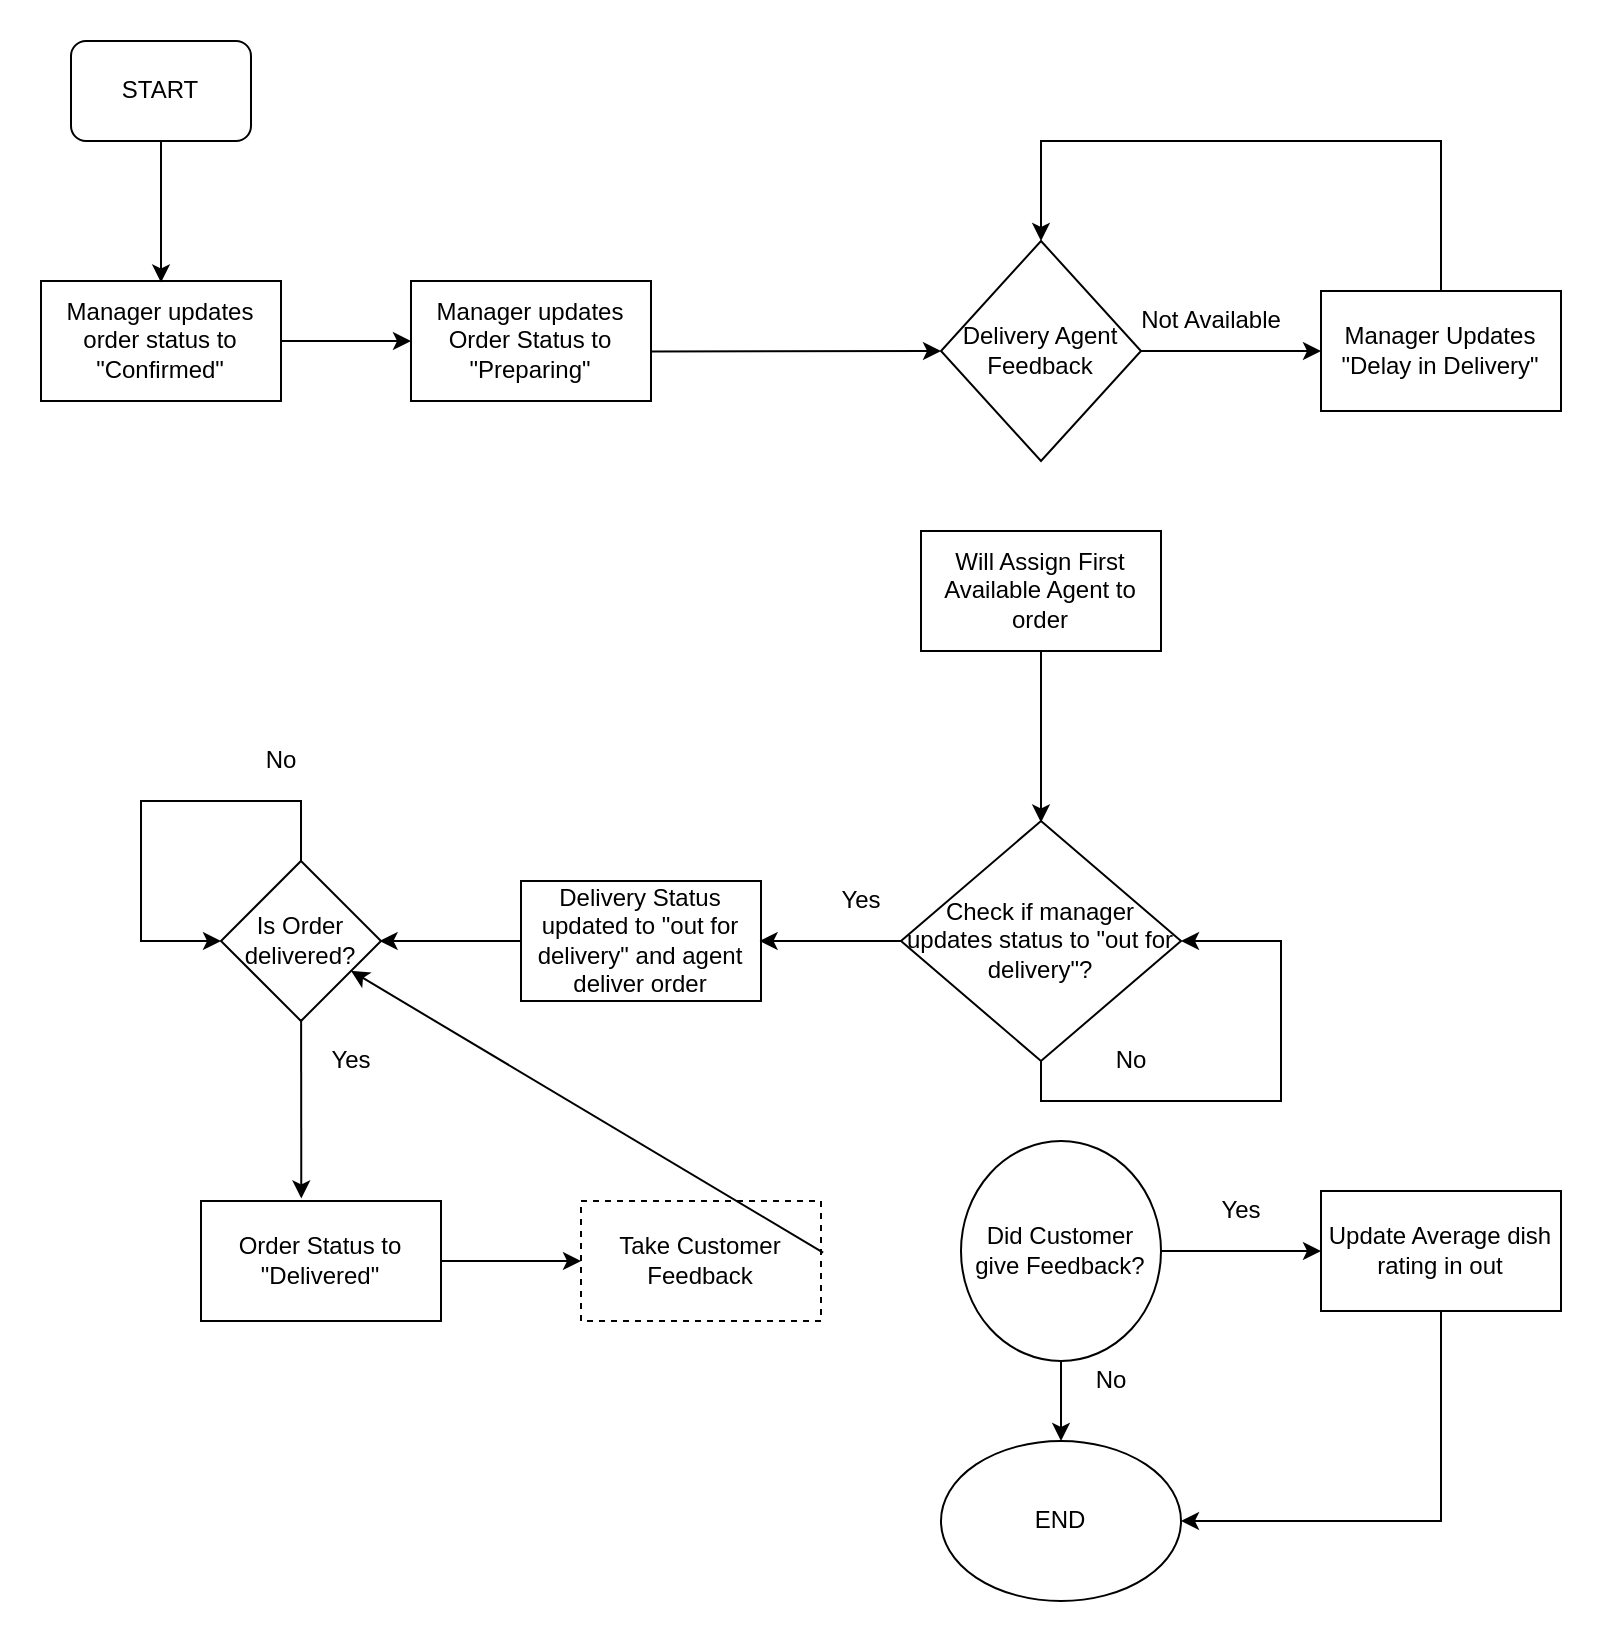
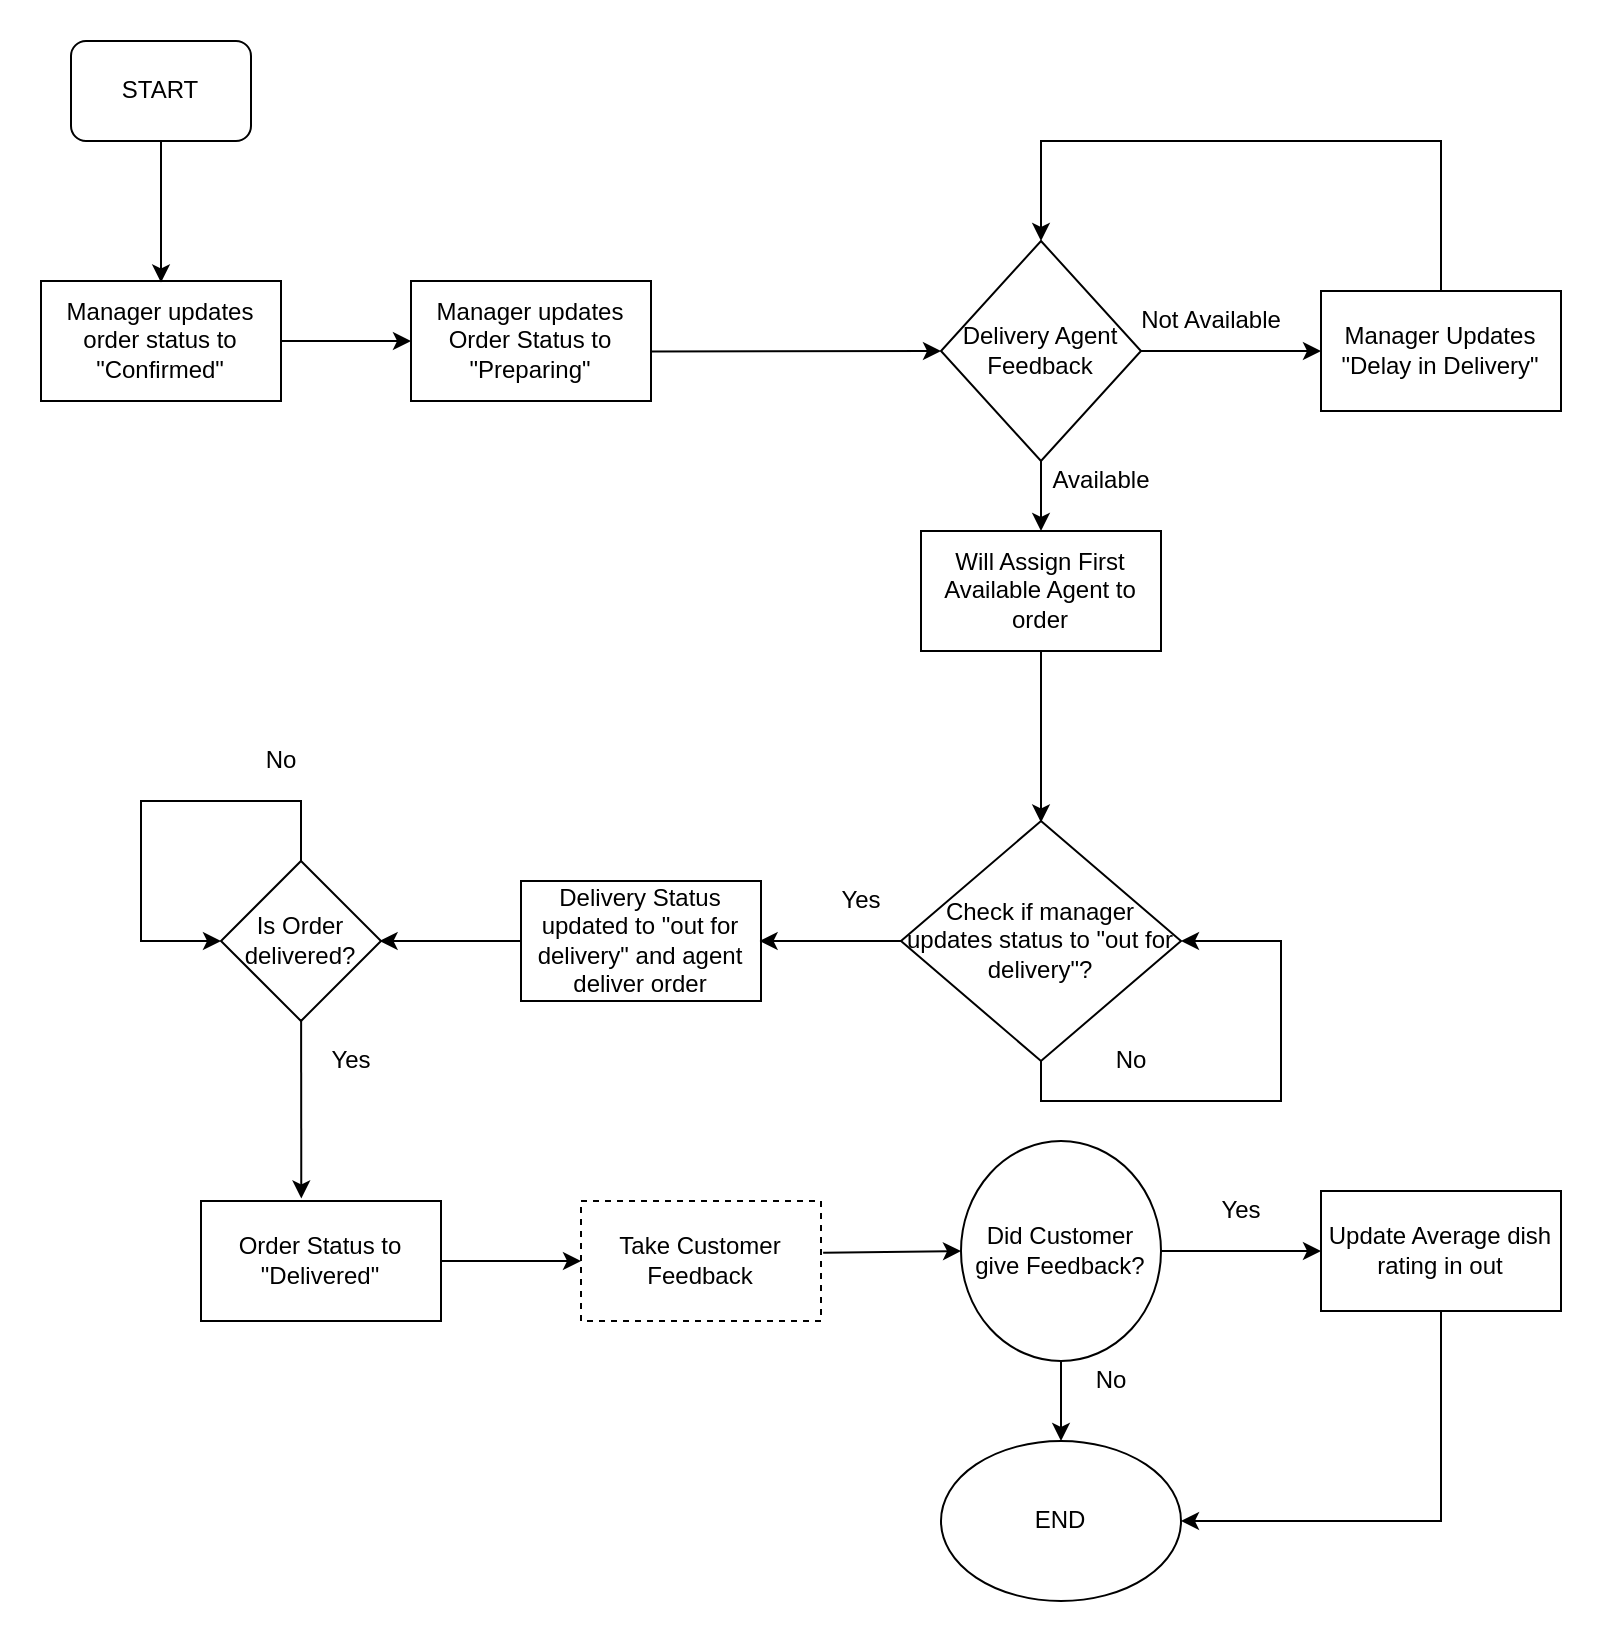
none -> (1101, 481)
none -> (1041, 489)
(593, 1115) -> (885, 1252)
